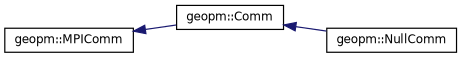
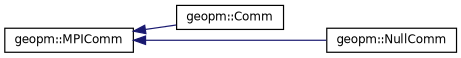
(311, 29) -> (236, 40)
